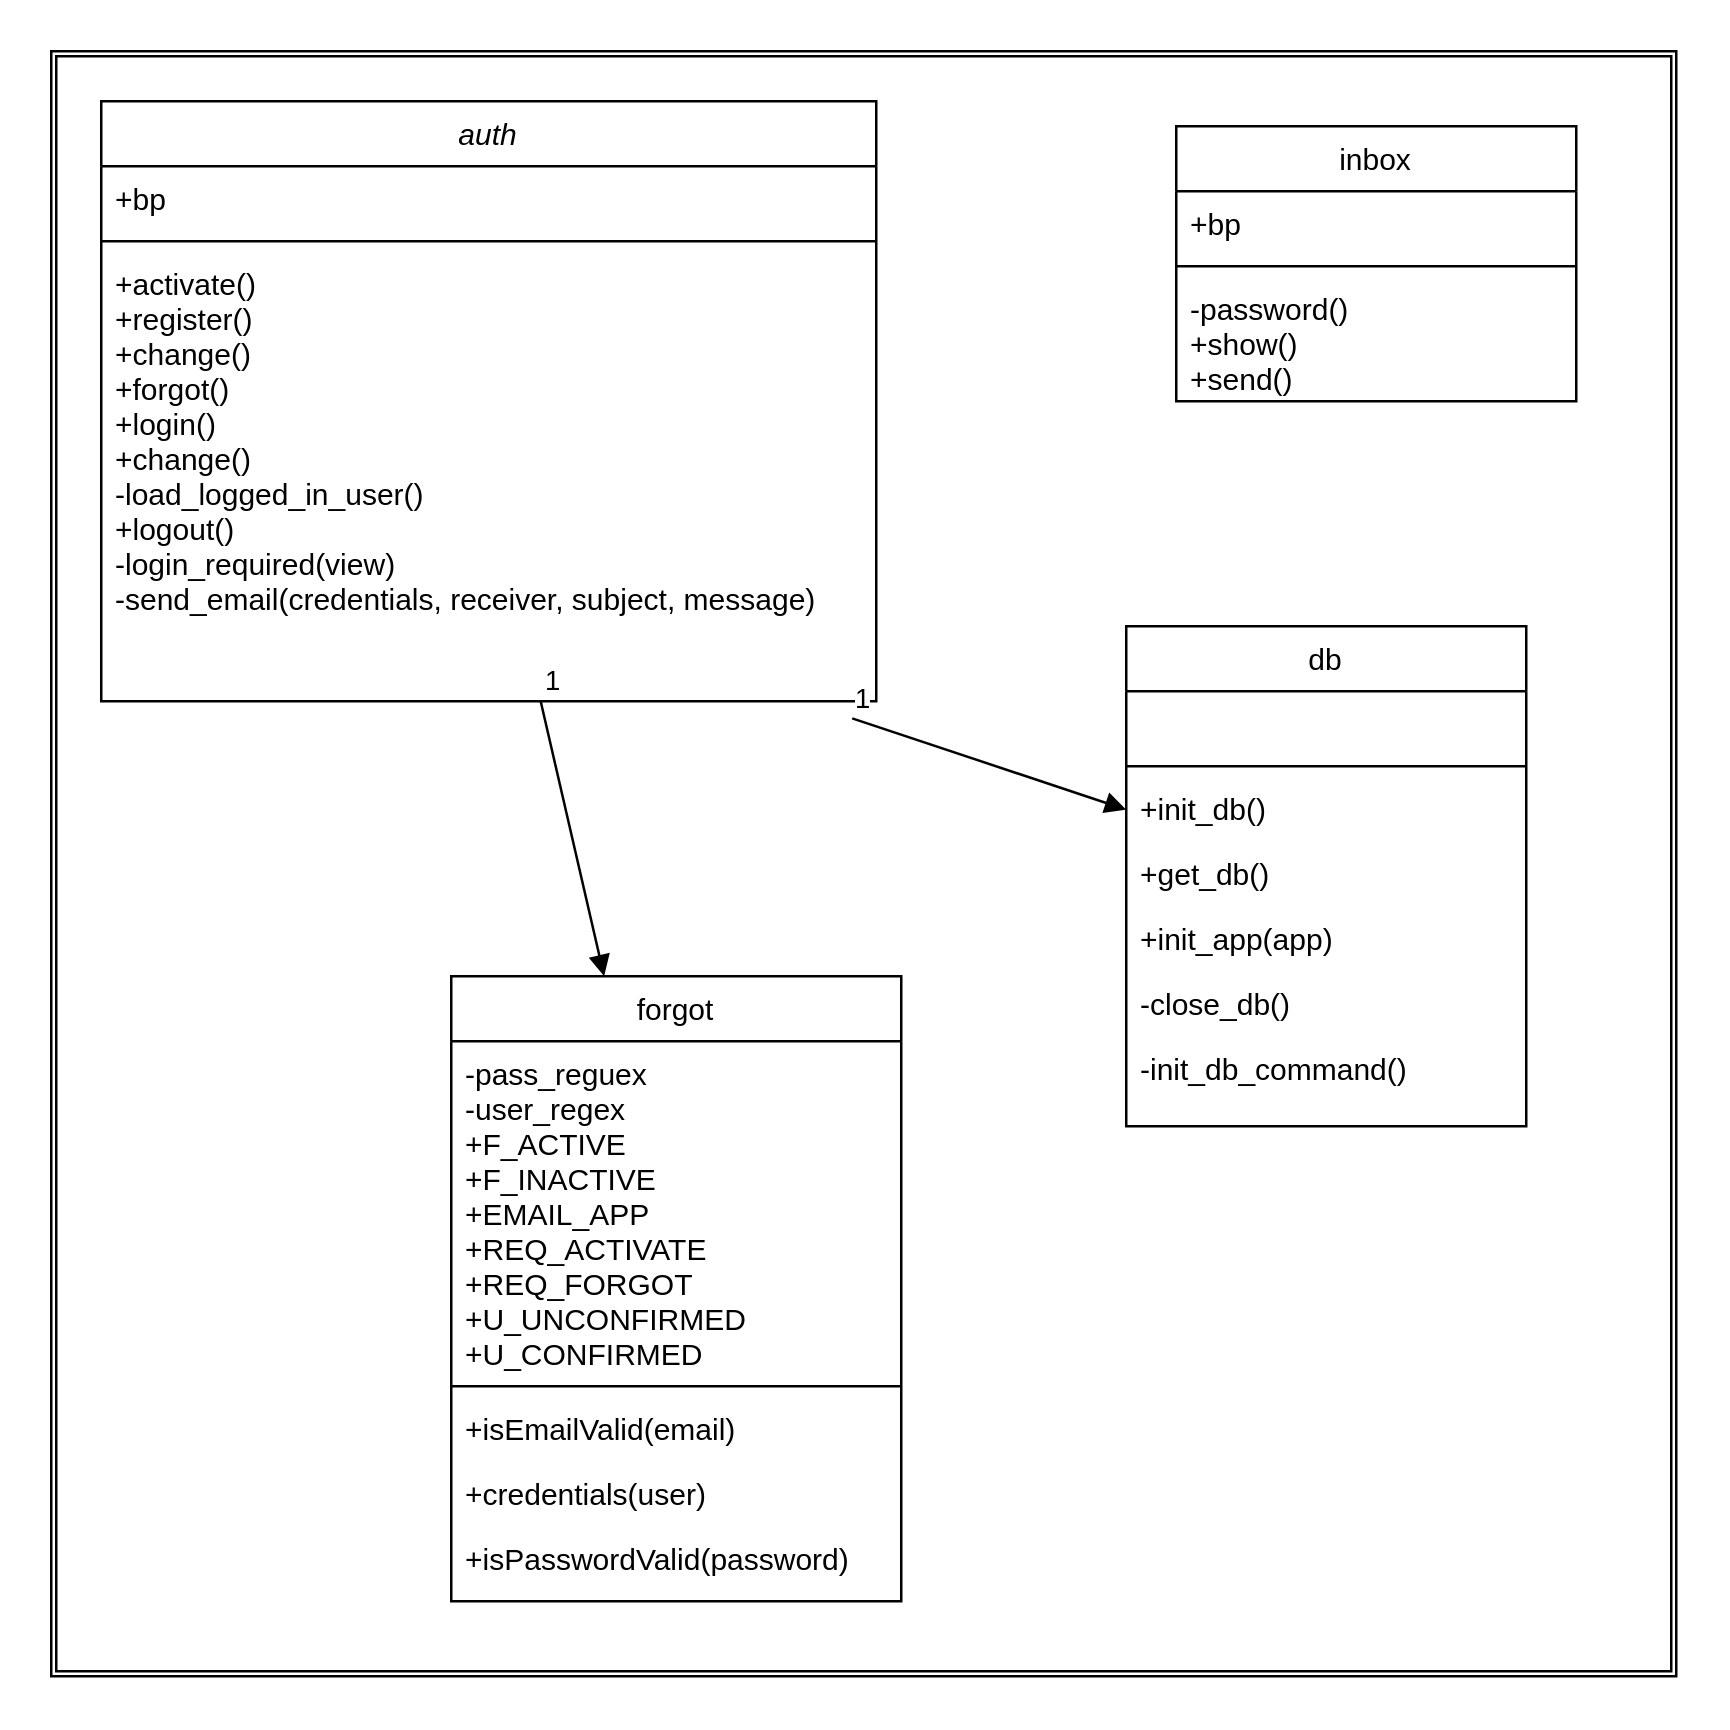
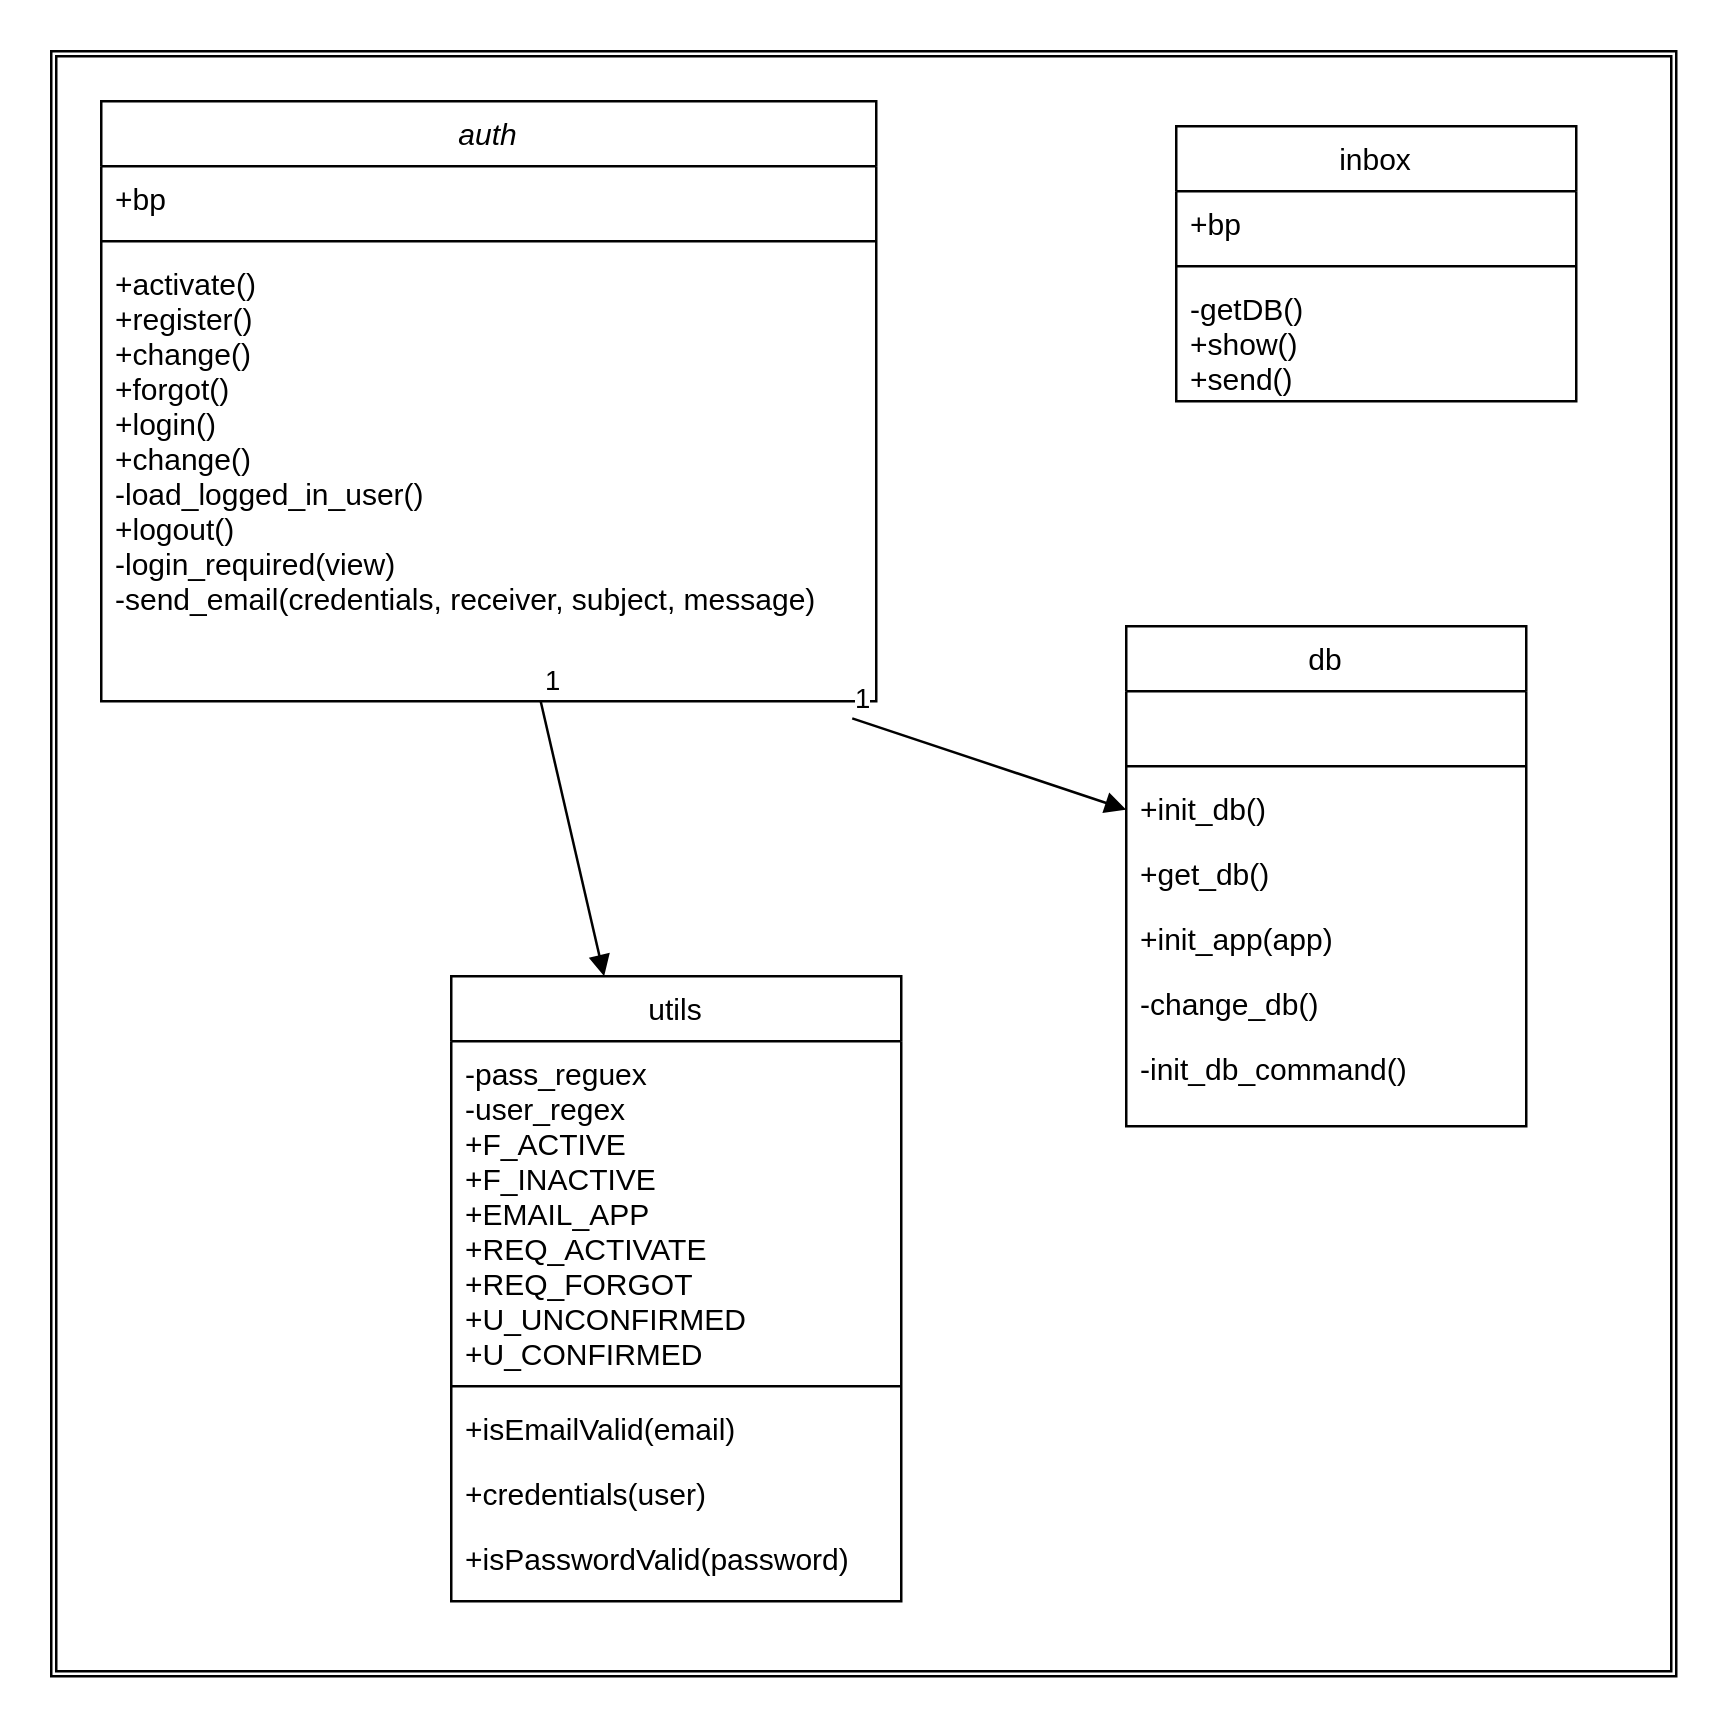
(1282, 310) -> (1257, 310)
(1229, 1005) -> (1241, 1005)
(675, 1010) -> (675, 1010)
